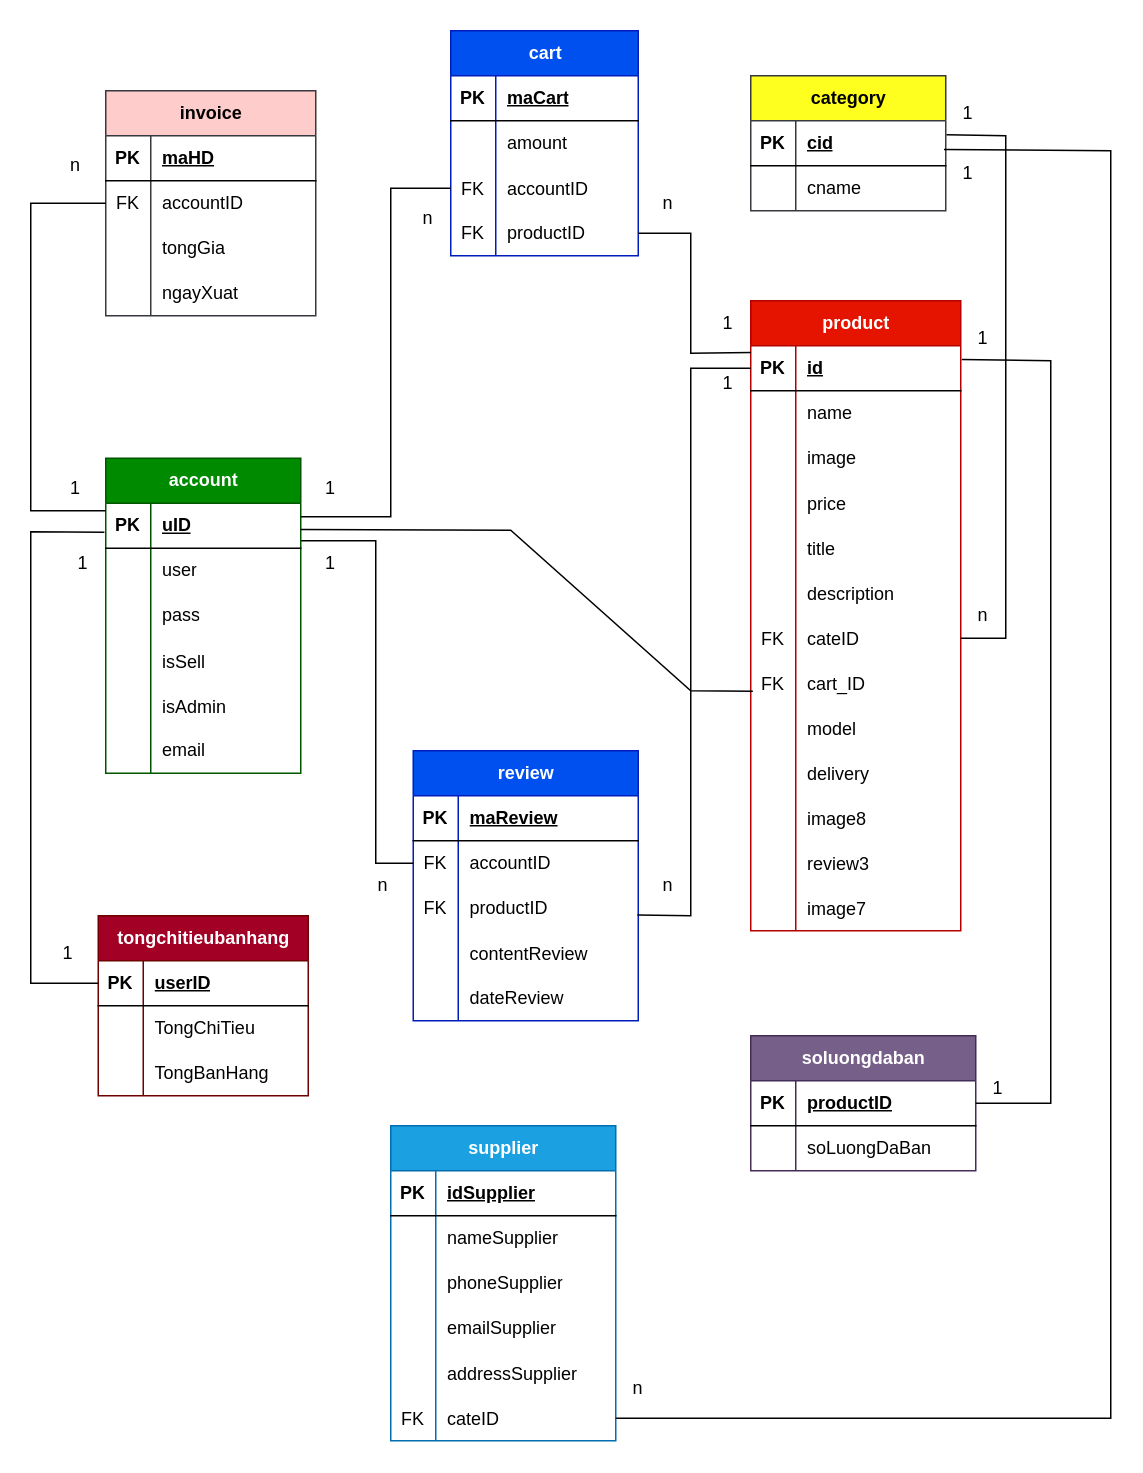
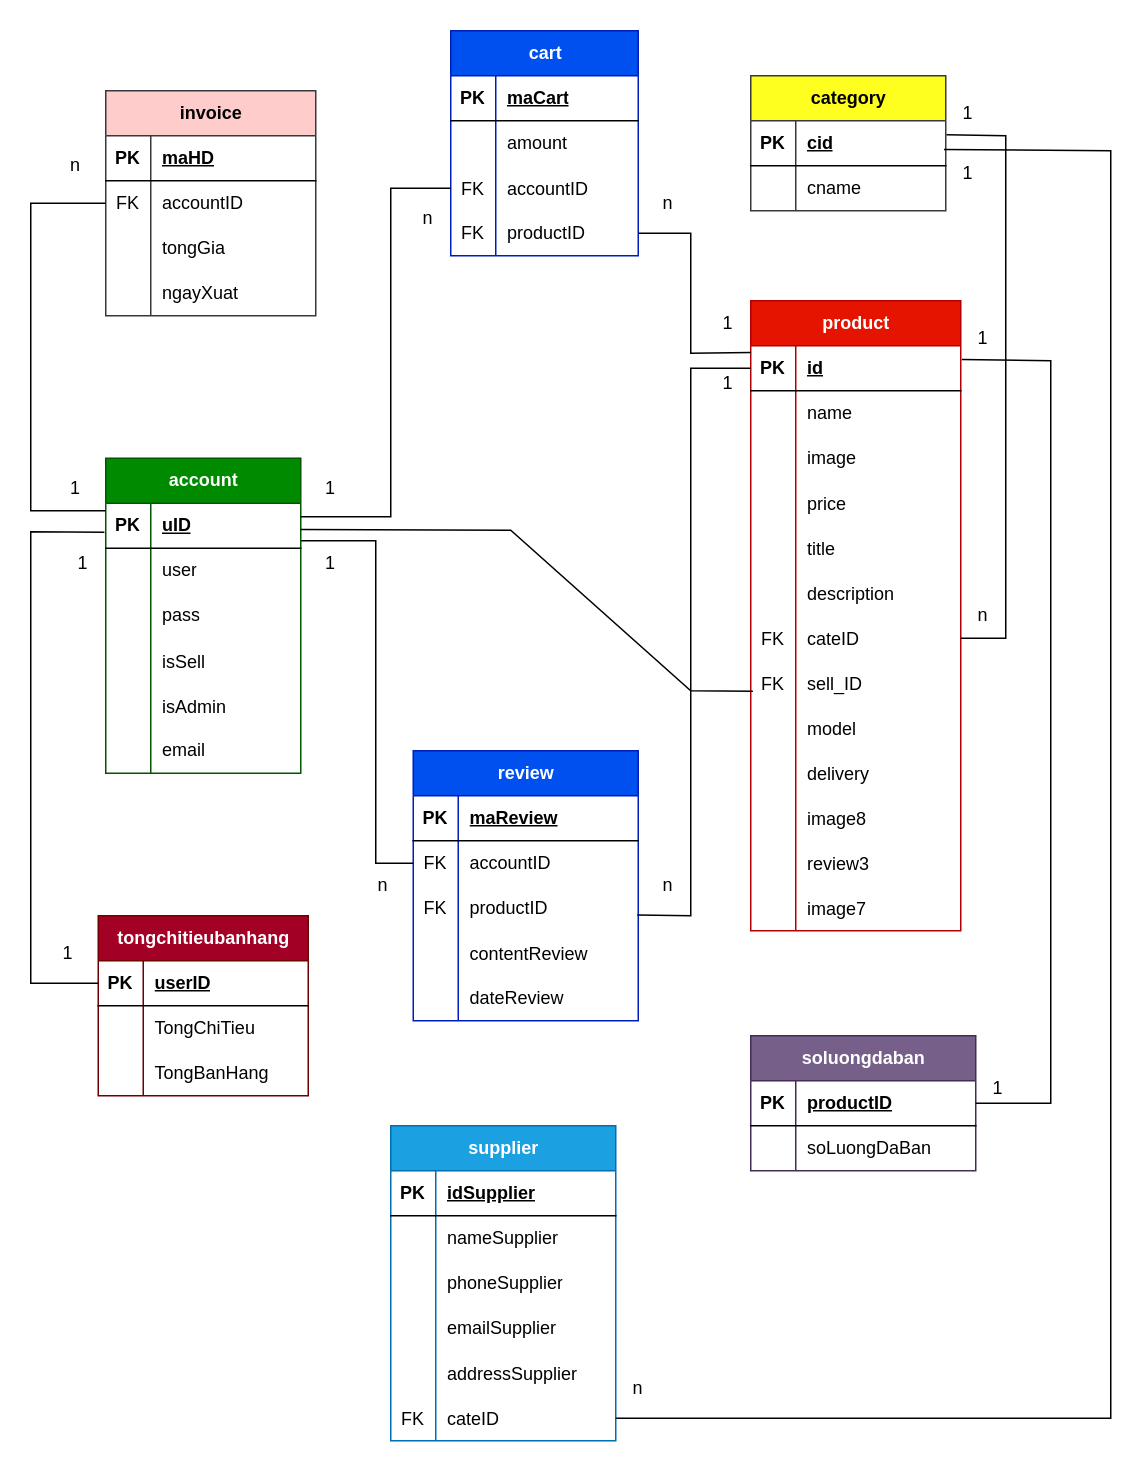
(842, 684) -> (838, 684)
